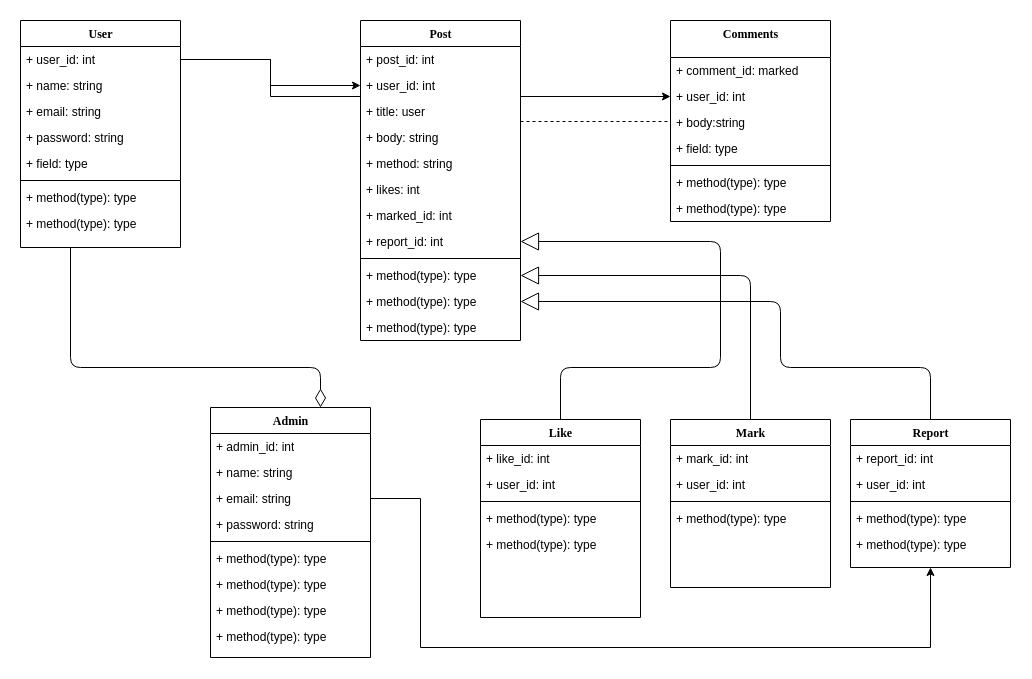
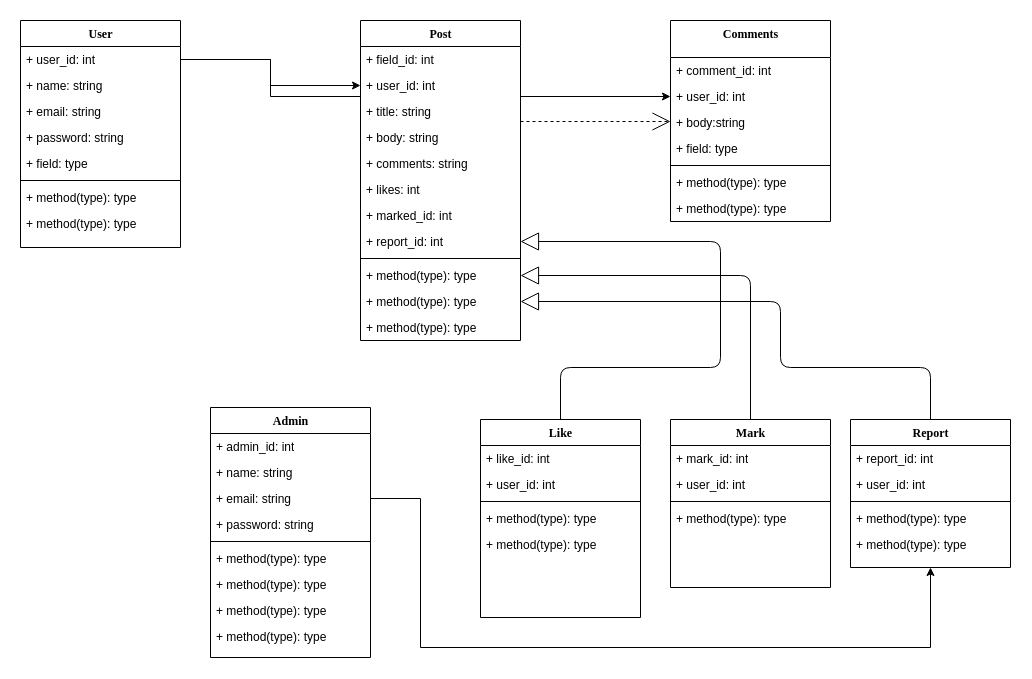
(406, 61) -> (406, 61)
(737, 72) -> (726, 72)
(402, 113) -> (408, 113)
(665, 122) -> (664, 122)
(414, 165) -> (421, 165)
(147, 368) -> none
